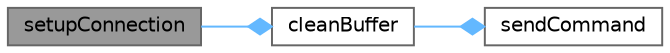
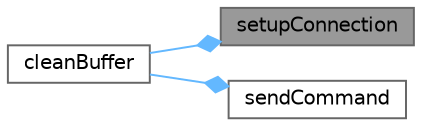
(225, 27) -> (174, 49)
